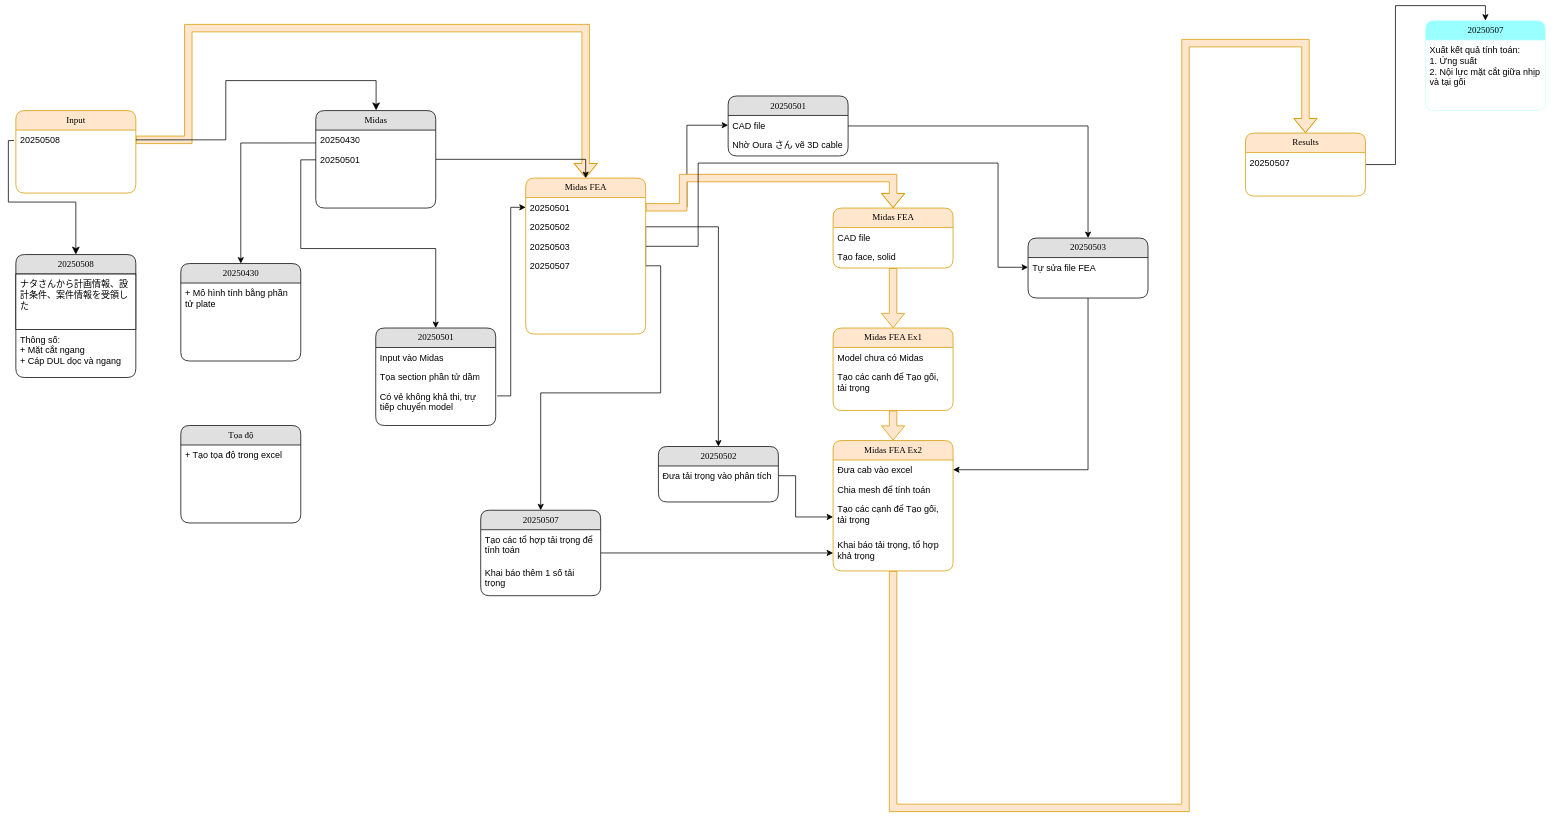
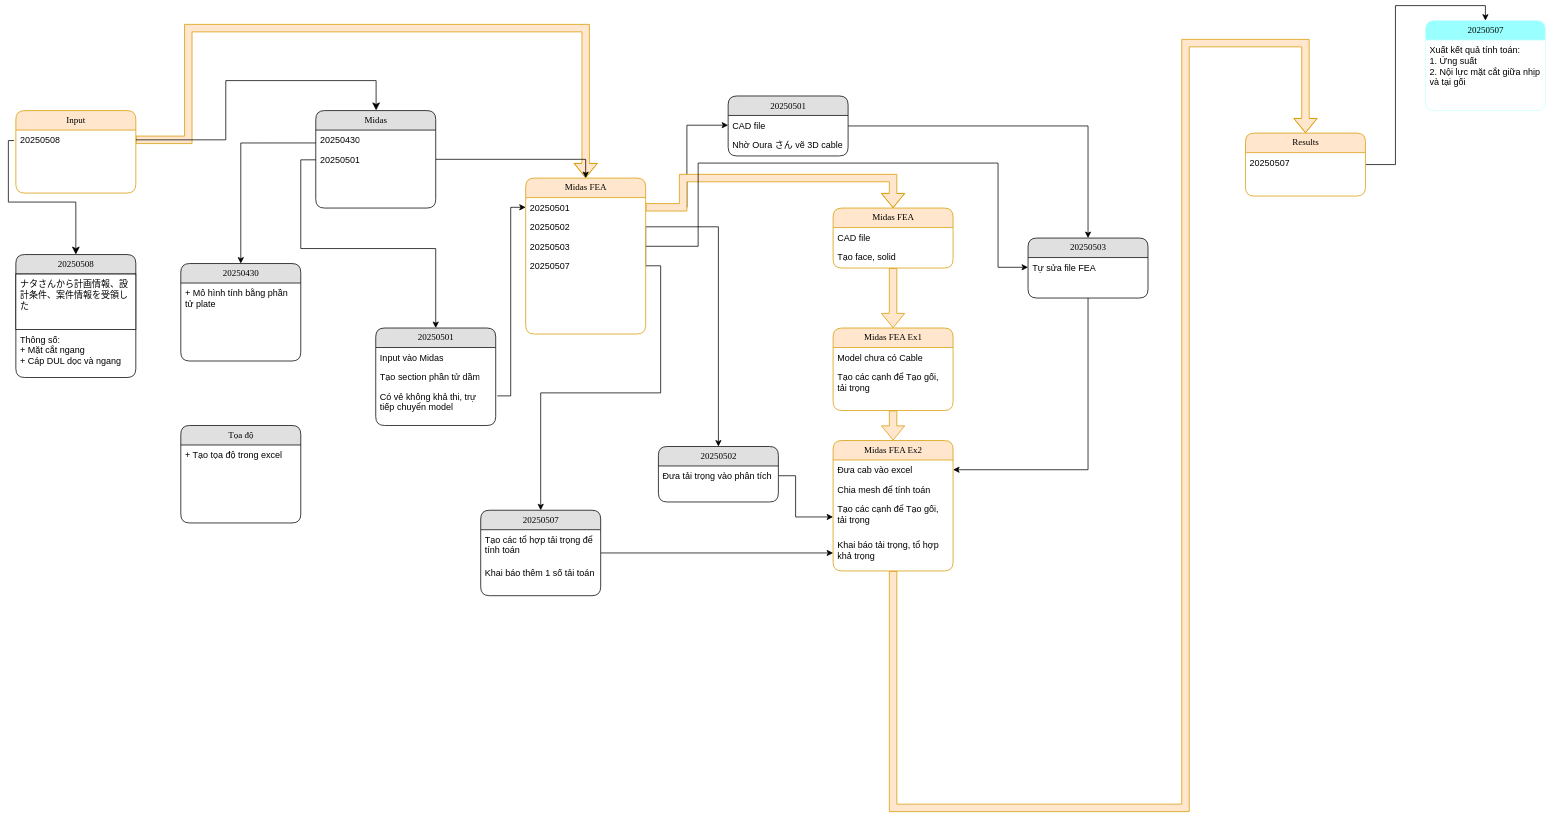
(879, 358) -> (879, 358)
(432, 378) -> (432, 378)
(541, 579) -> (541, 579)
